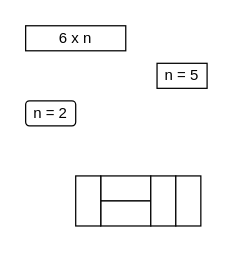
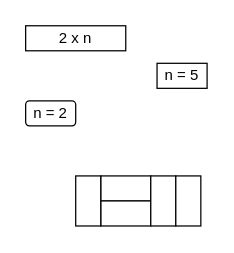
(76, 38) -> (76, 38)
